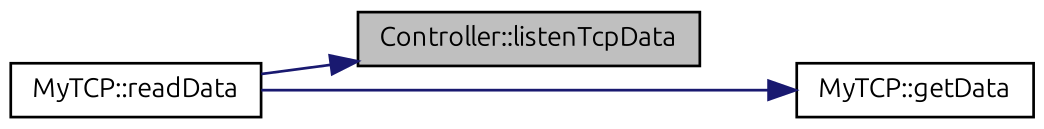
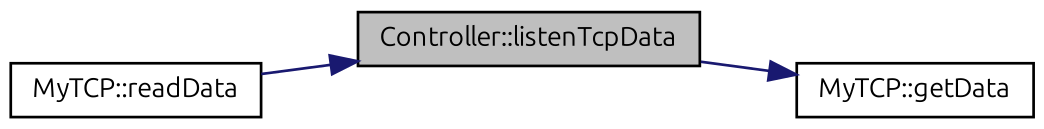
(515, 90) -> (735, 66)
